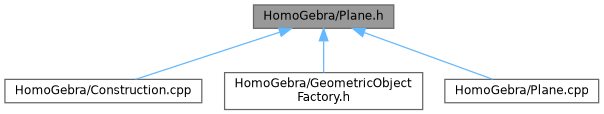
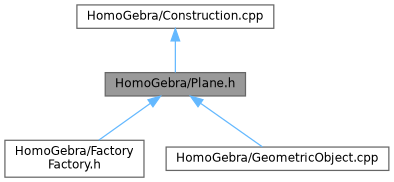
(208, 56) -> (175, 57)
(324, 91) -> (74, 159)
(522, 91) -> (277, 159)
